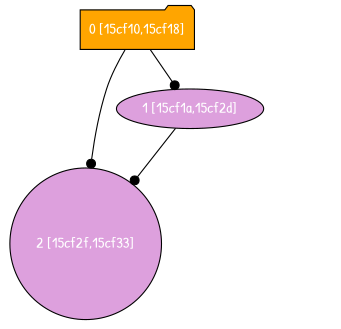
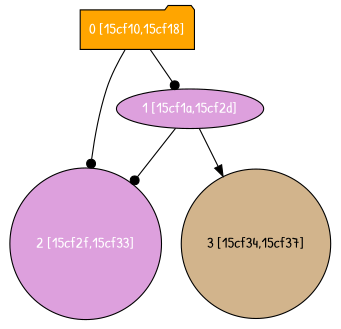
none -> (256, 244)
